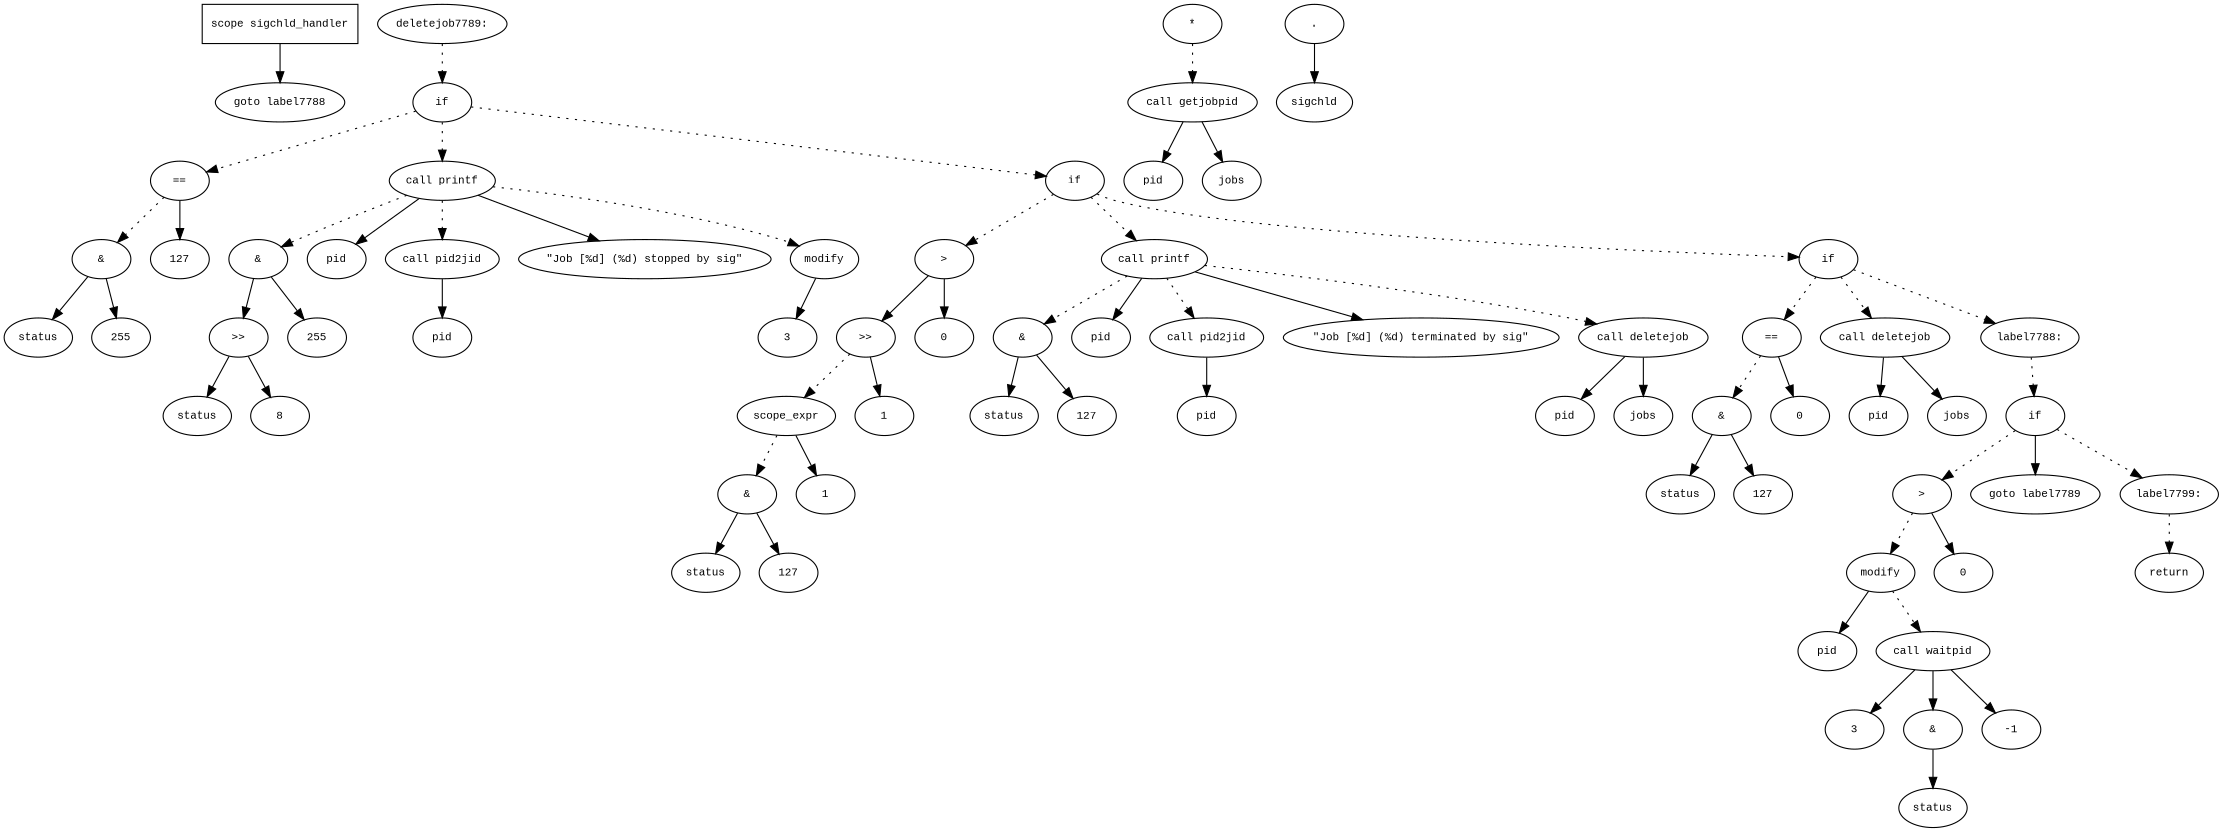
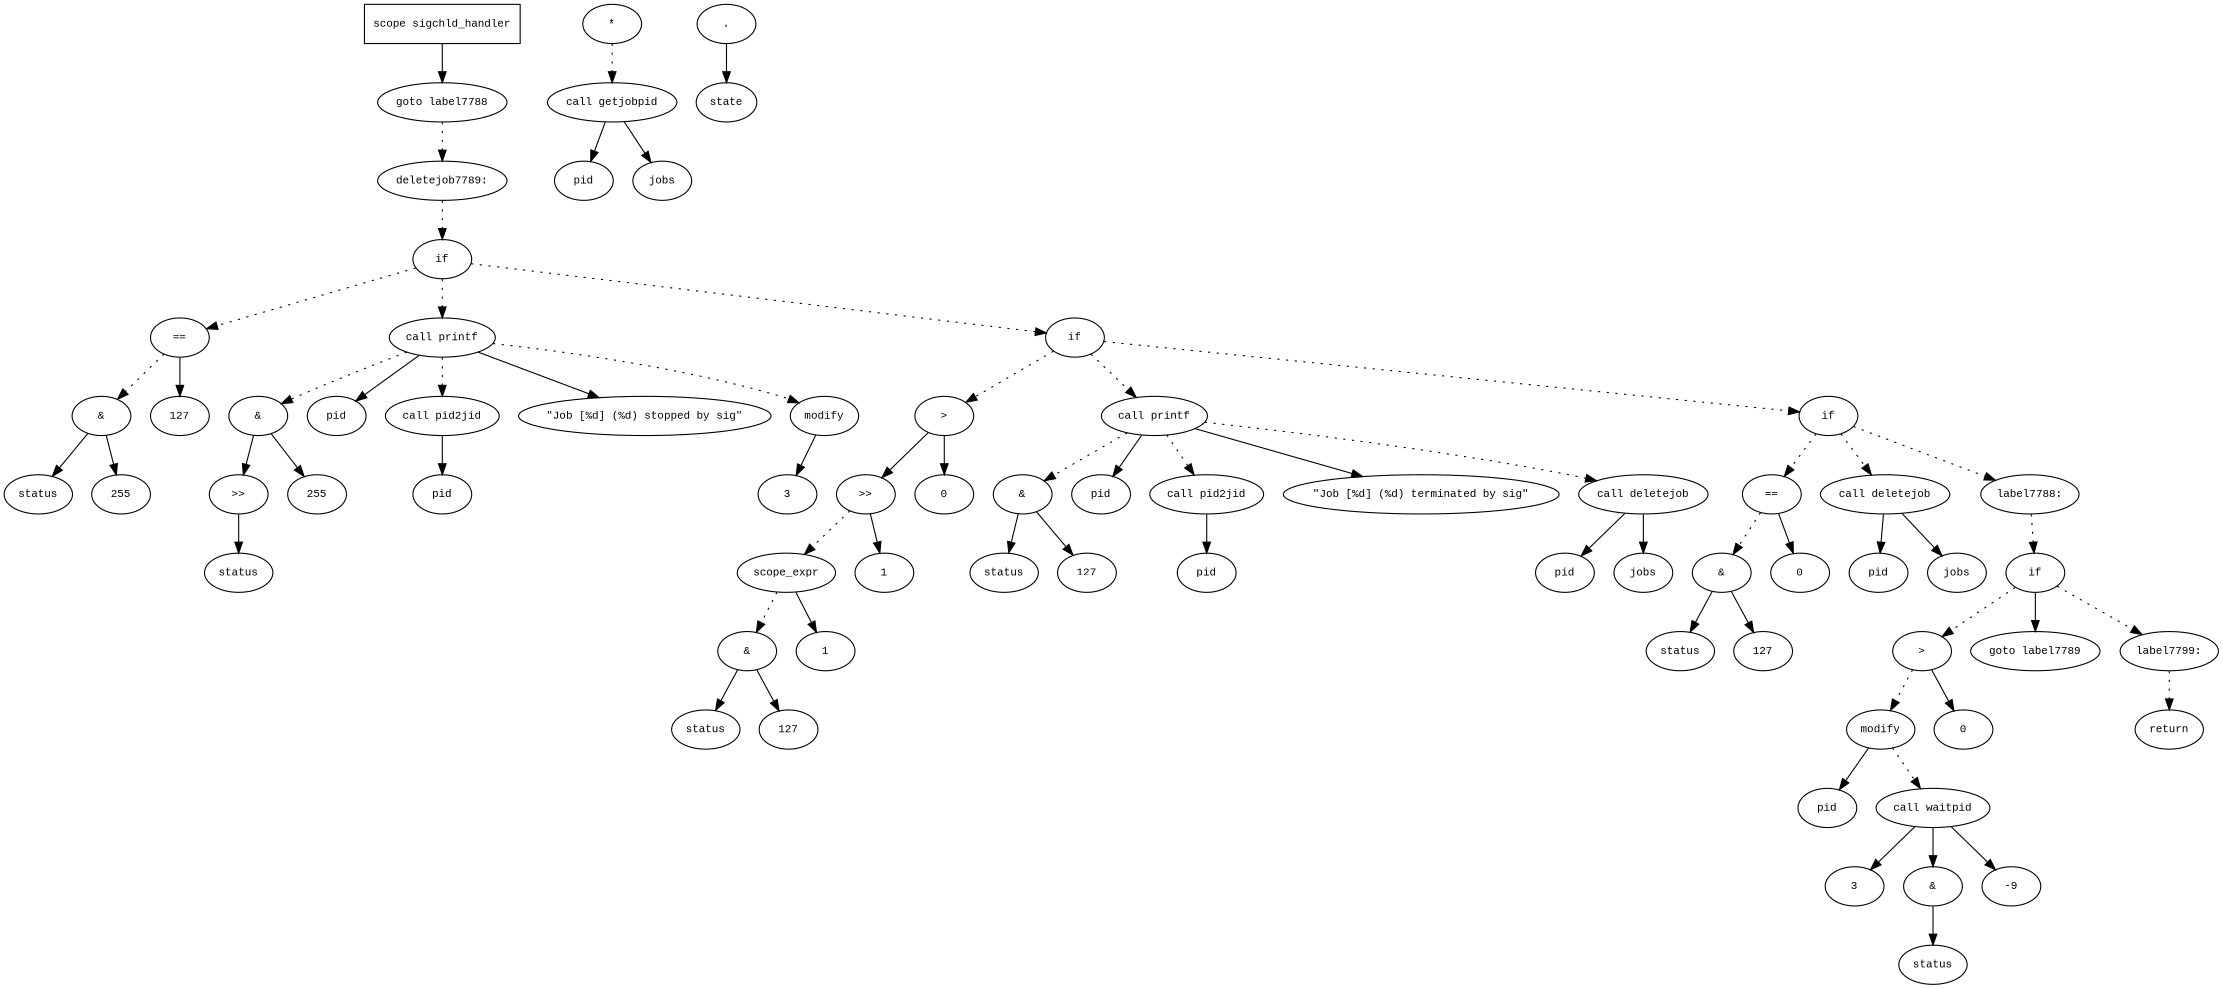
(1315, 102) -> (727, 102)
none -> (442, 136)
(280, 416) -> none
(2011, 730) -> (2011, 886)
